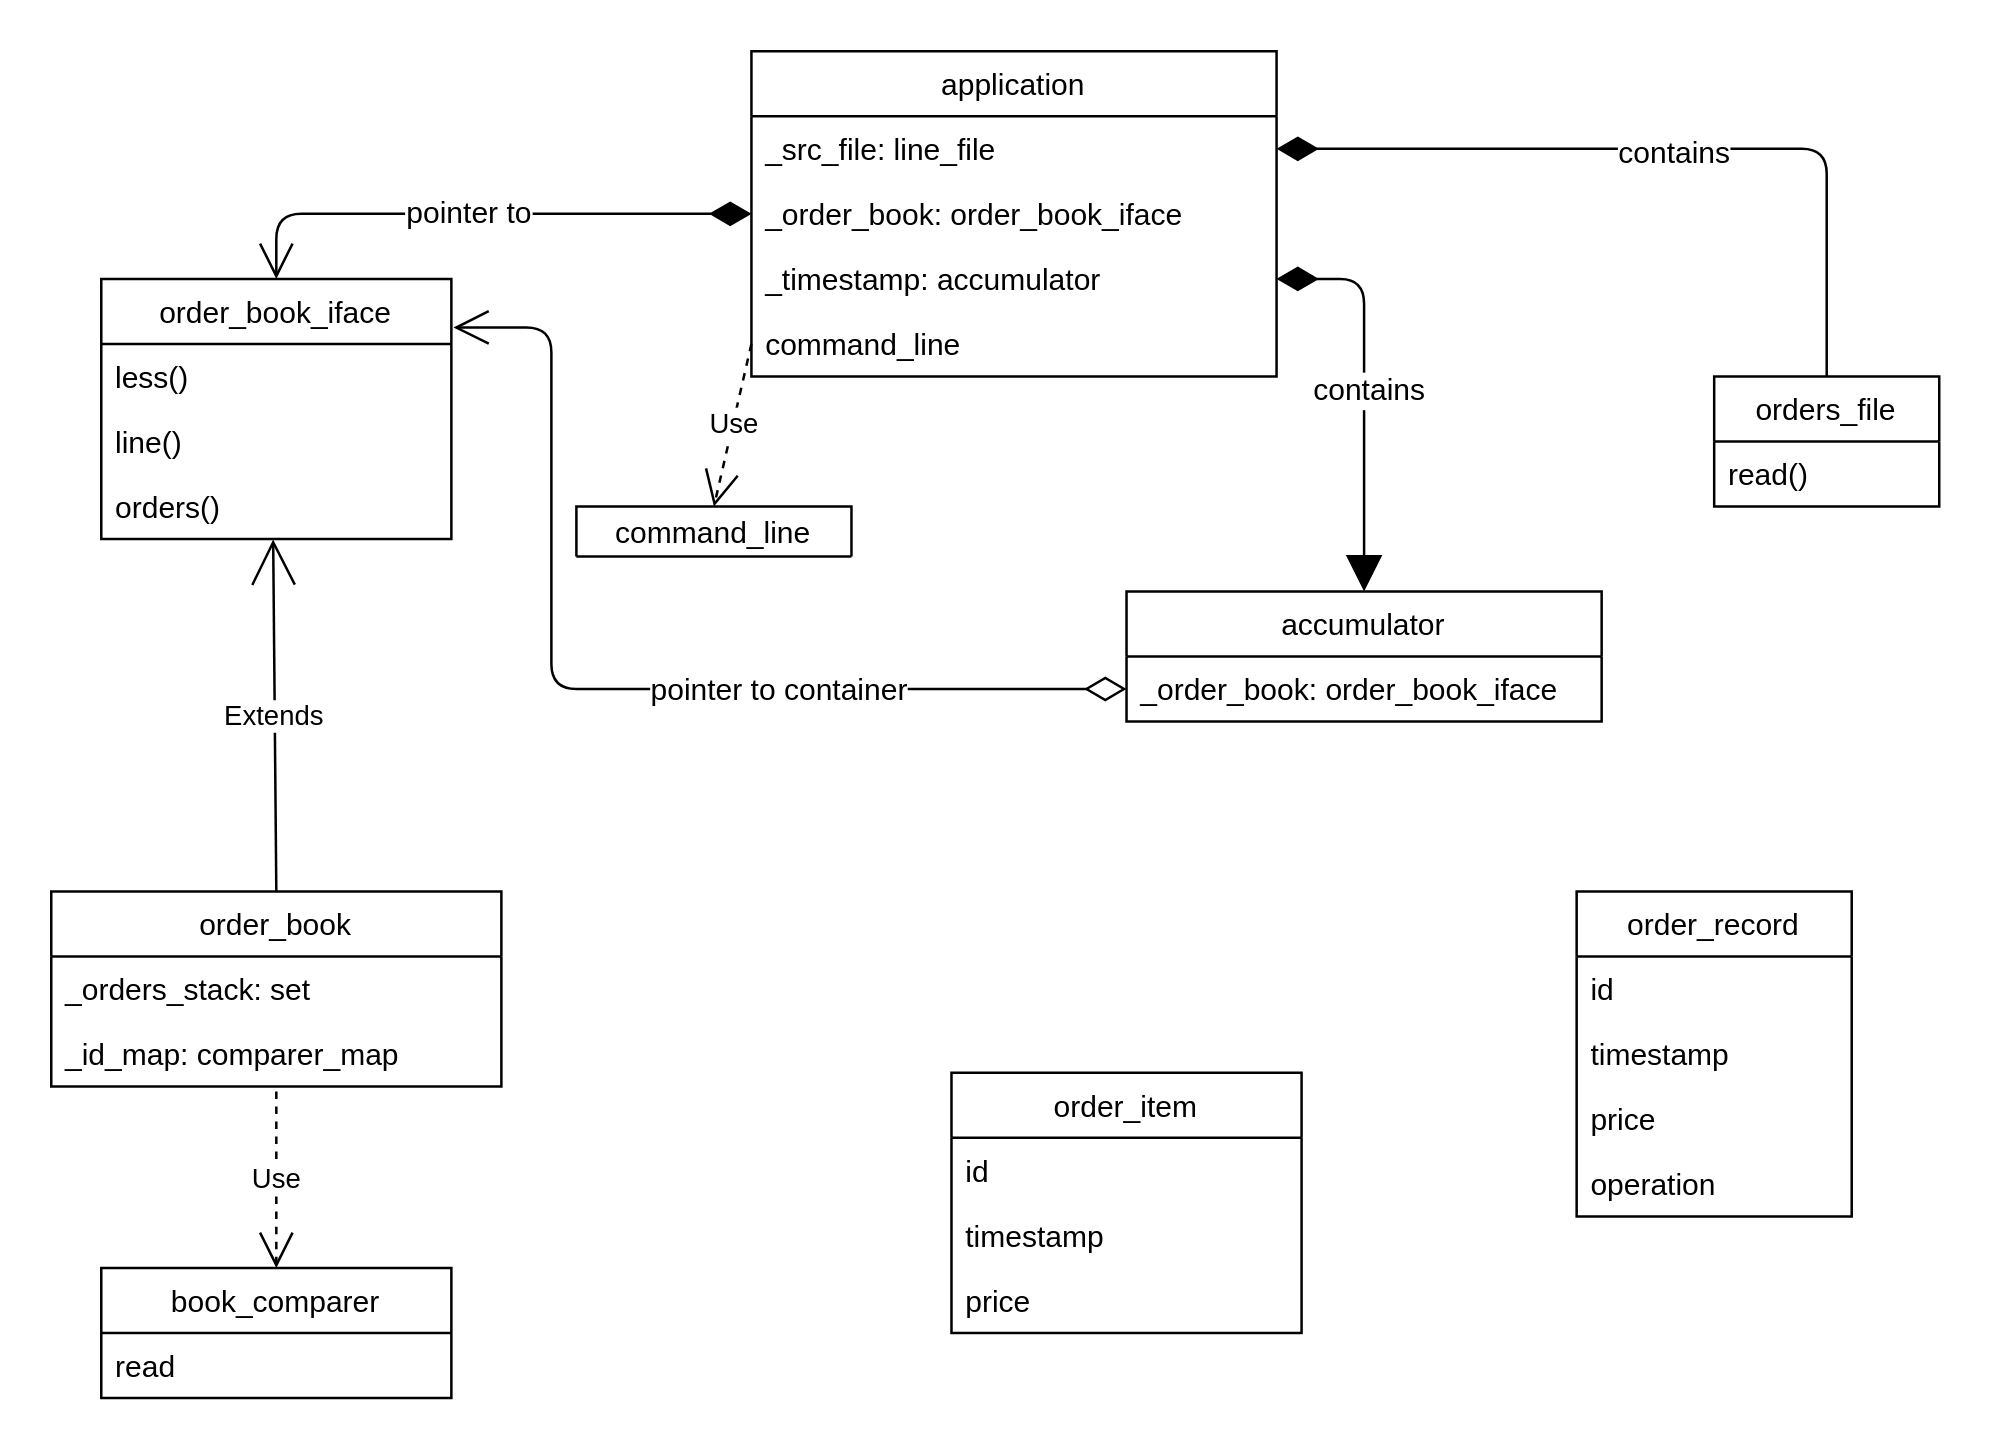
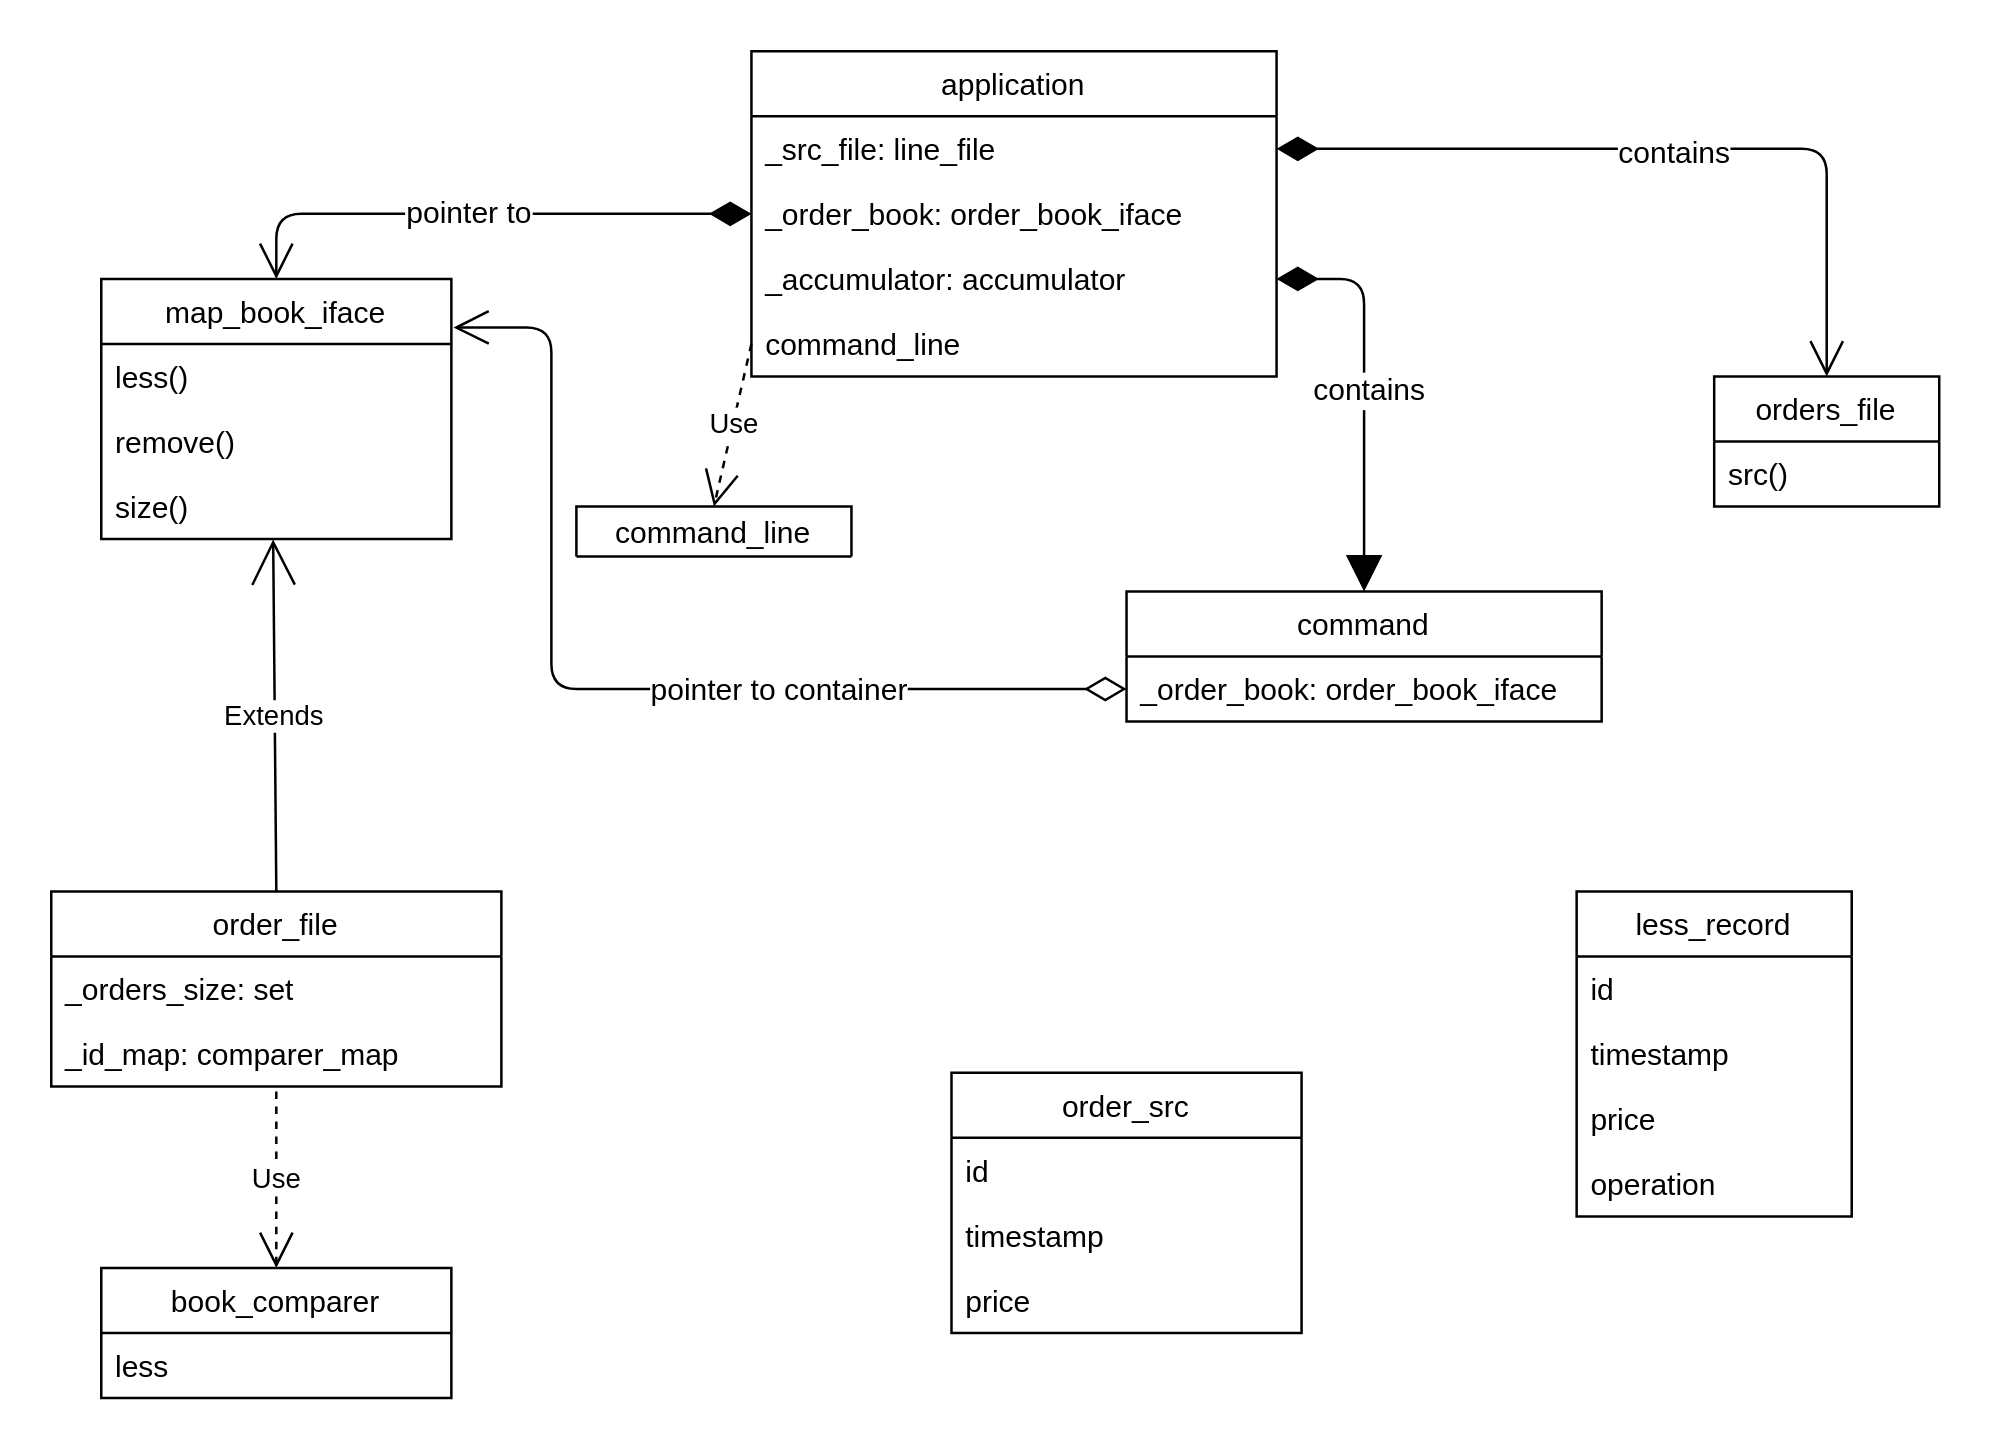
(943, 280) -> (959, 280)
(275, 313) -> (275, 313)
(1826, 368) -> (1826, 367)
(158, 443) -> (182, 443)
(1778, 475) -> (1770, 475)
(182, 508) -> (162, 508)
(1363, 625) -> (1363, 625)
(275, 925) -> (275, 925)
(1713, 925) -> (1713, 925)
(208, 990) -> (196, 990)
(1125, 1106) -> (1125, 1106)
(149, 1366) -> (145, 1366)
